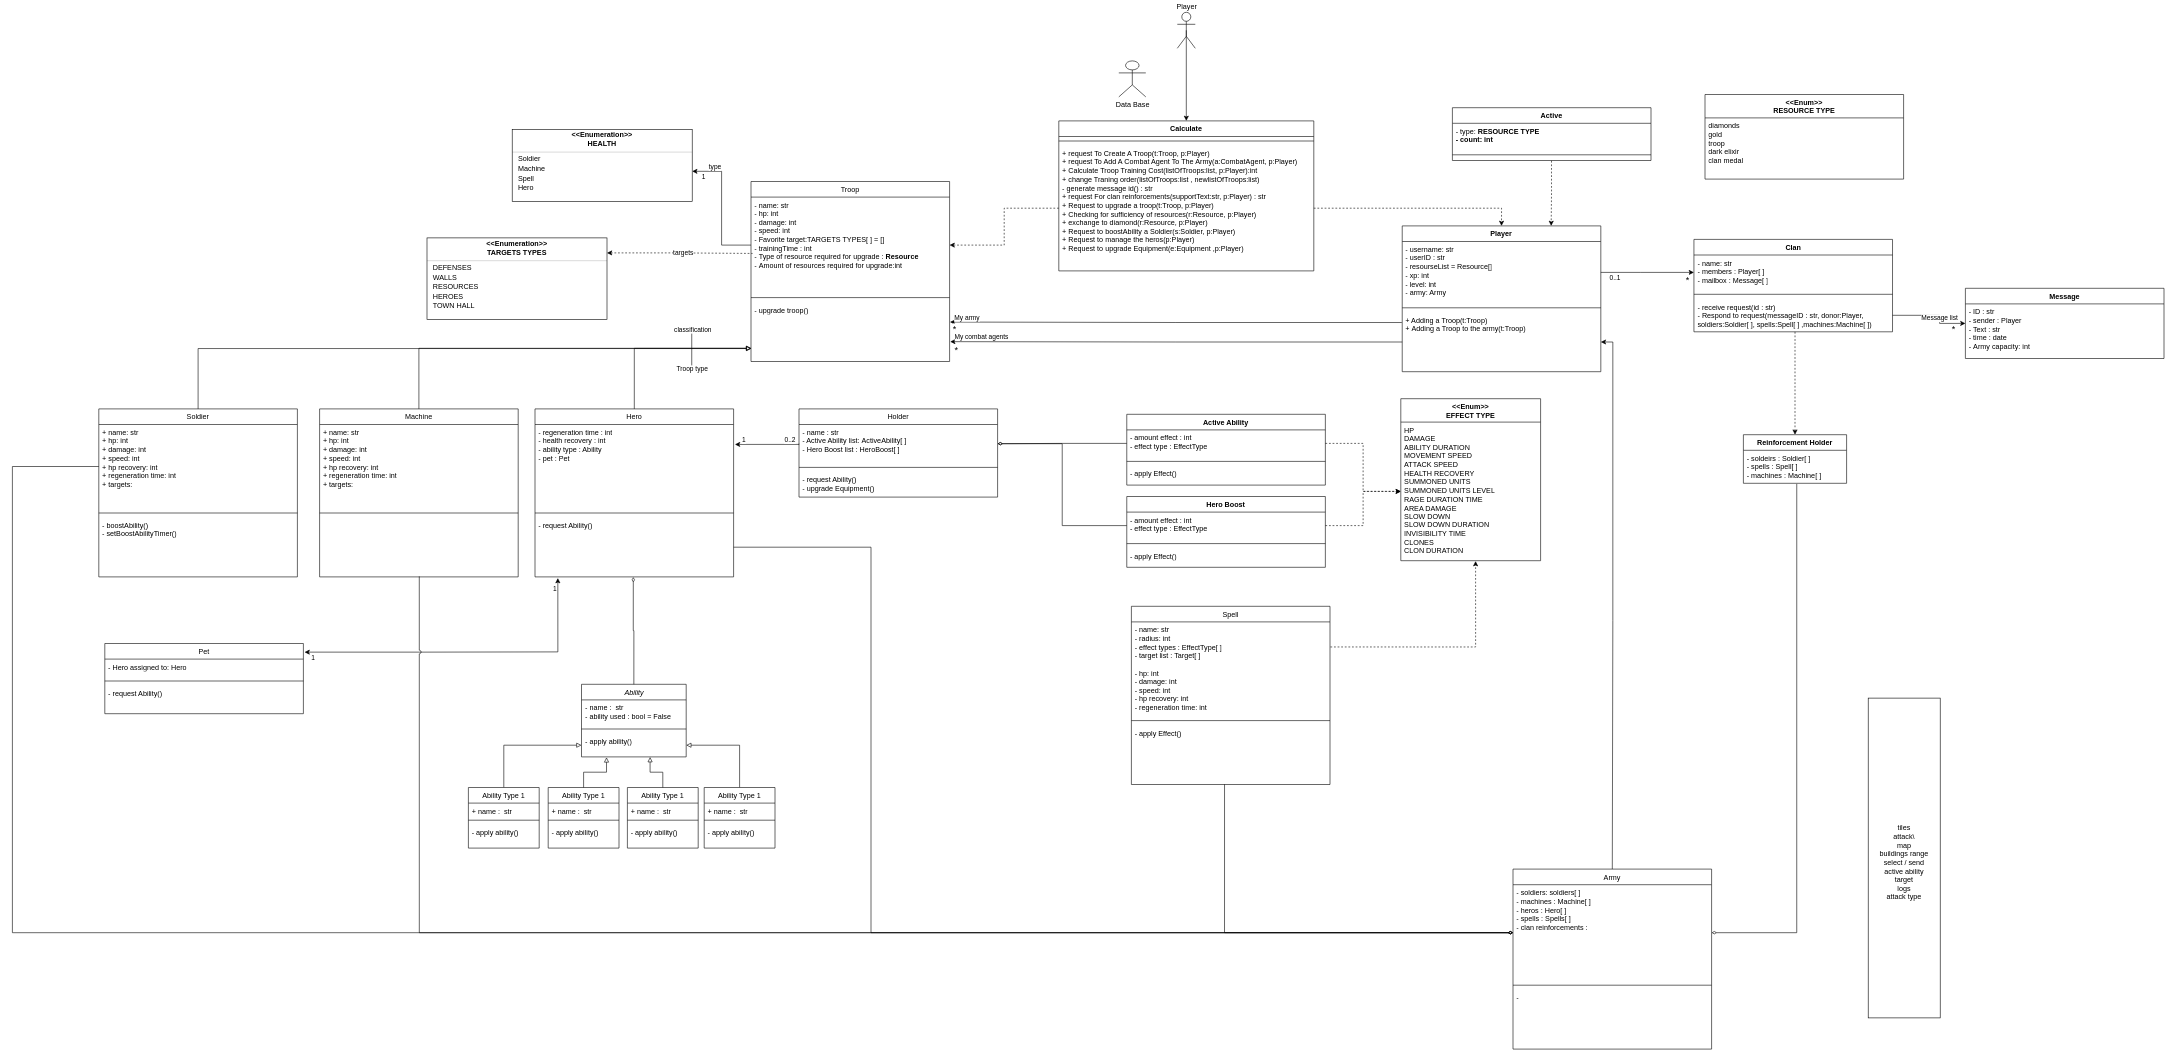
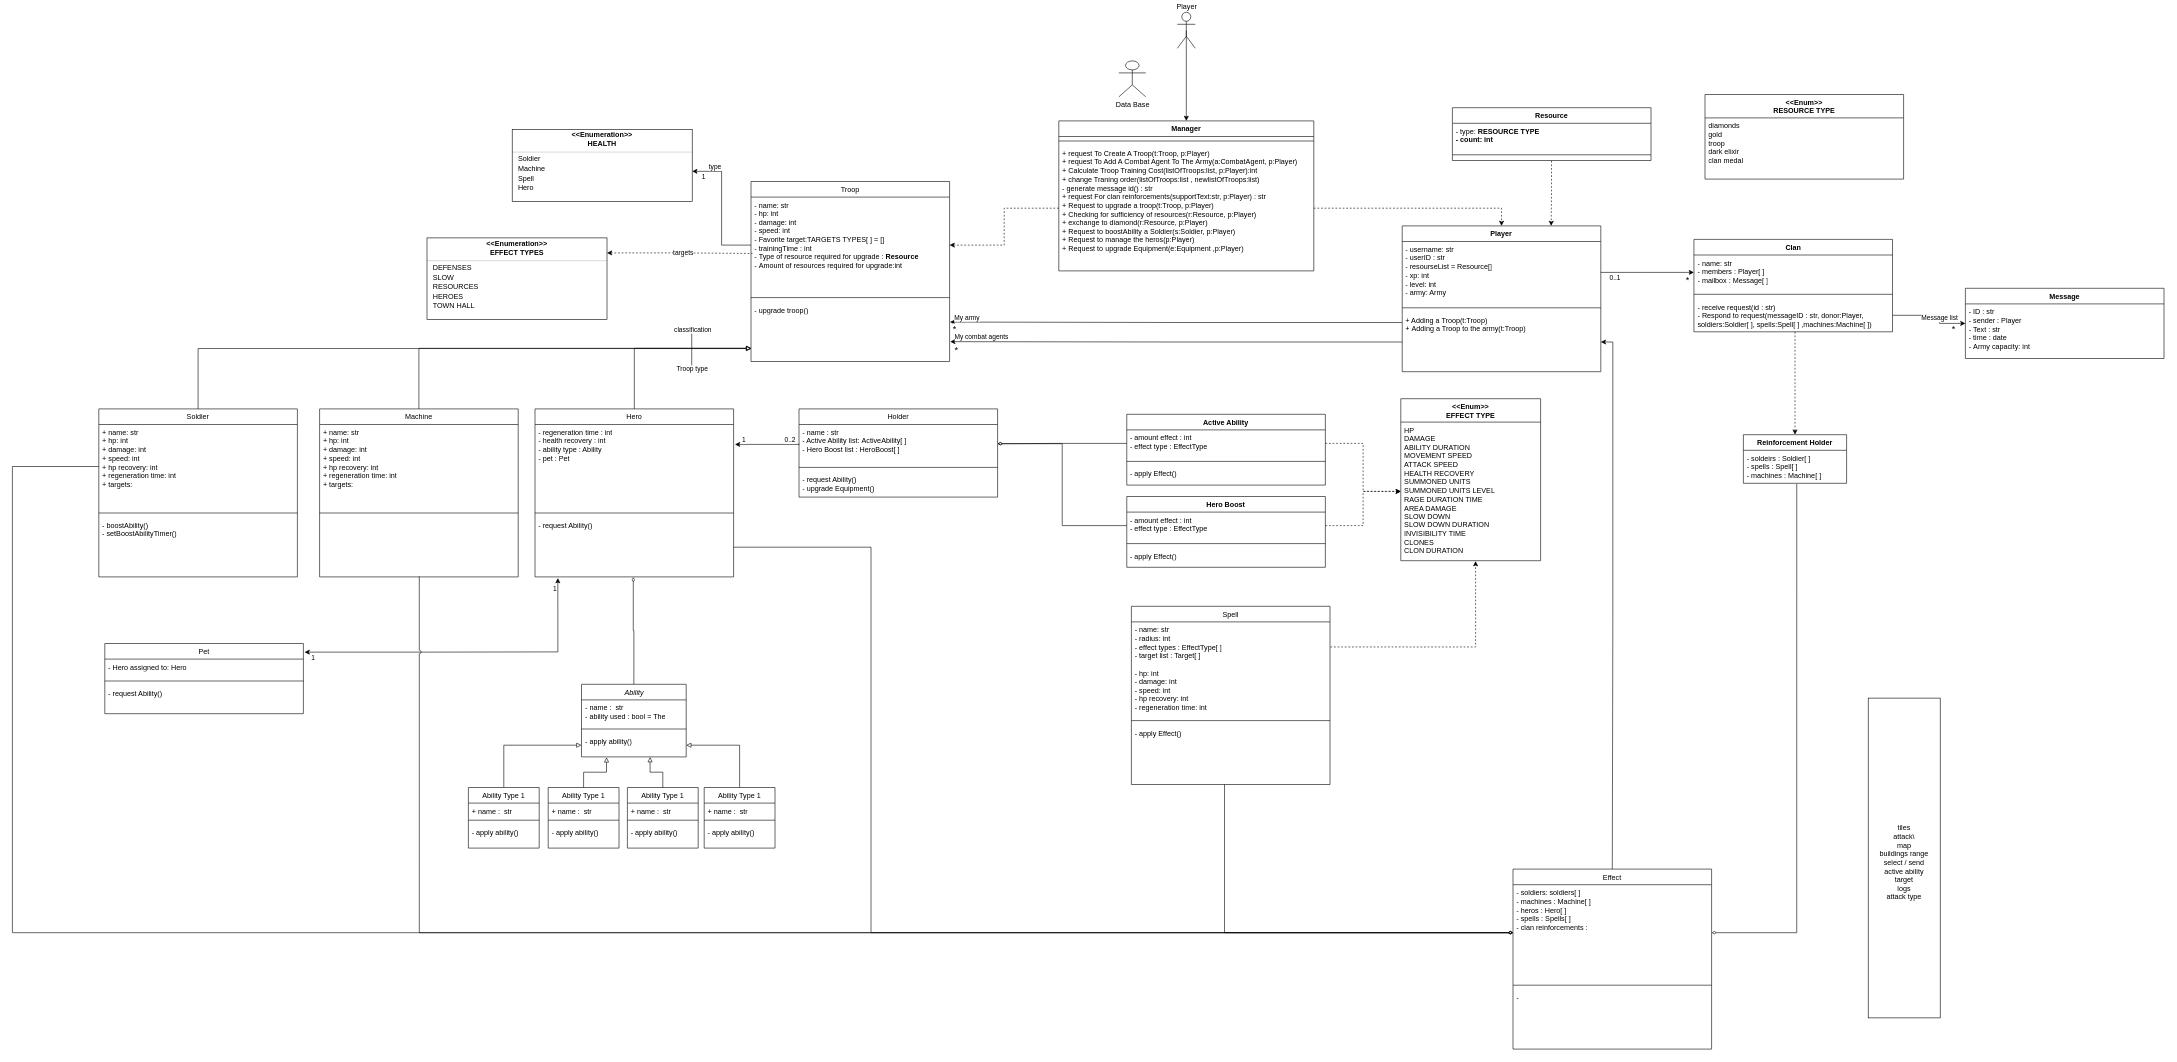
(1552, 116) -> (1552, 116)
(1186, 129) -> (1186, 129)
(517, 253) -> (517, 253)
(443, 278) -> (441, 278)
(633, 713) -> (629, 713)
(1612, 878) -> (1612, 878)
